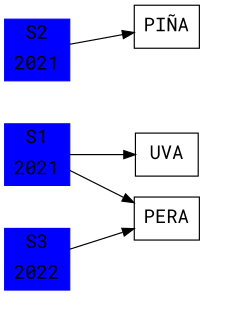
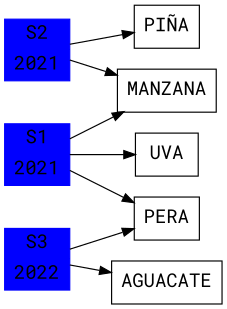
none -> (167, 91)
none -> (167, 282)
